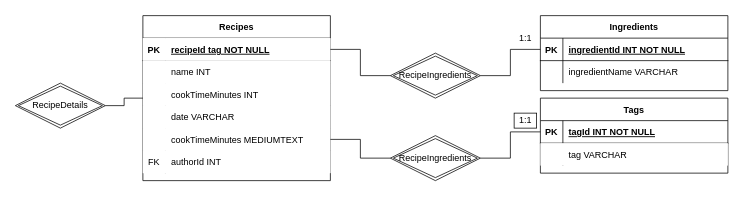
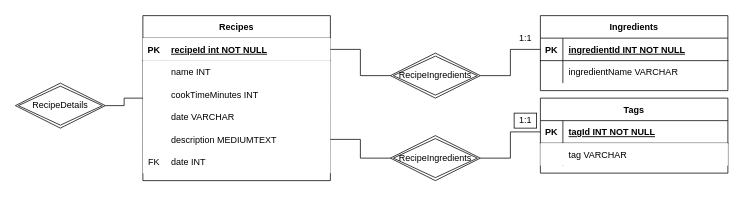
(219, 50) -> (218, 50)
(233, 140) -> (223, 140)
(200, 162) -> (190, 162)
